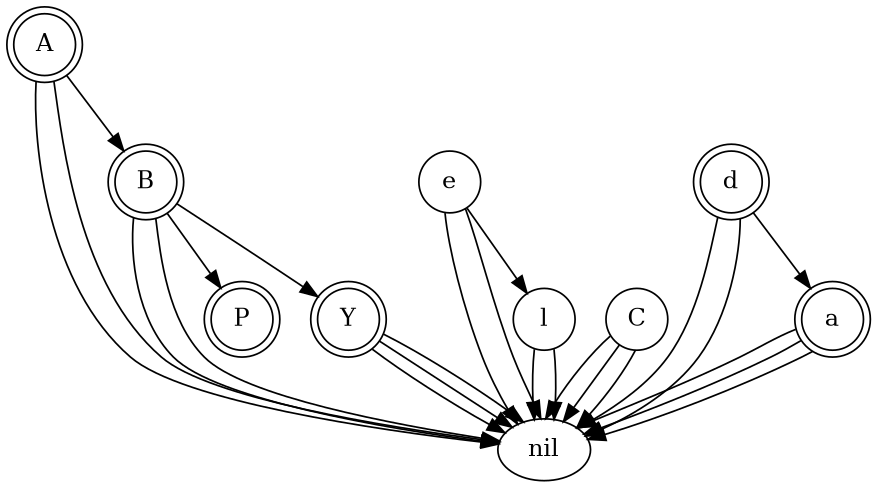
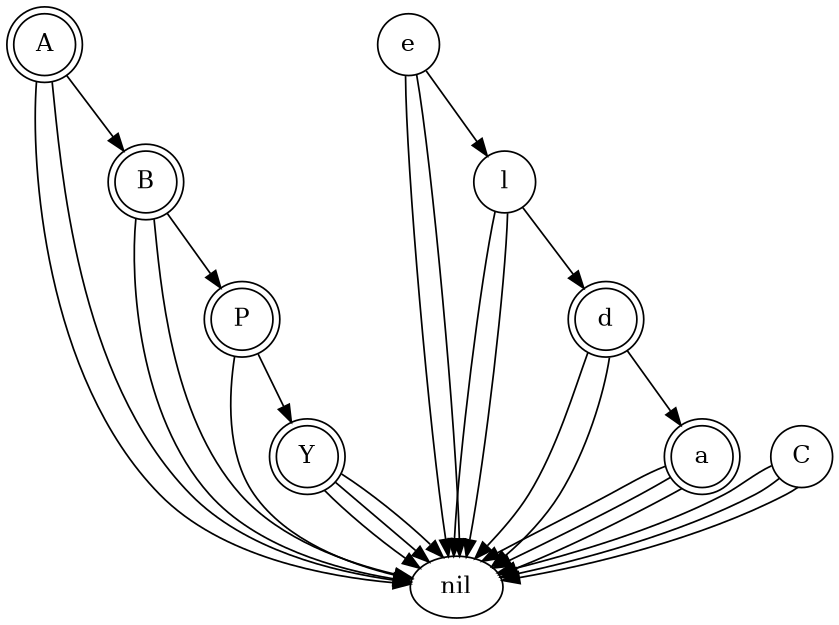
none -> (548, 241)
(240, 245) -> (271, 380)
none -> (252, 491)
